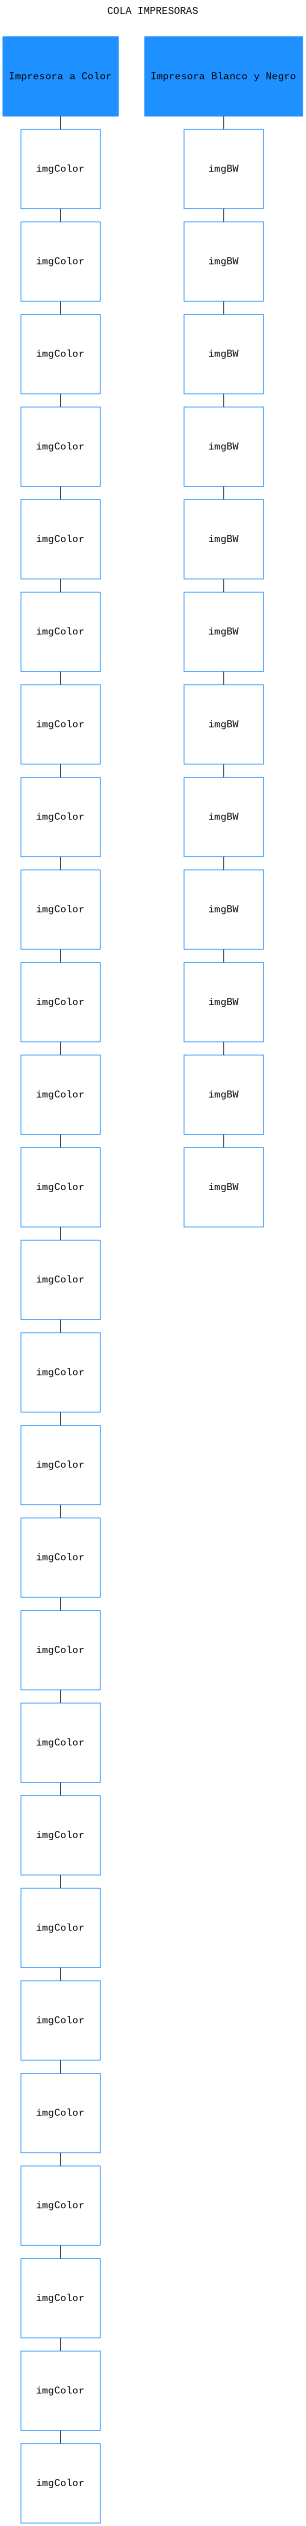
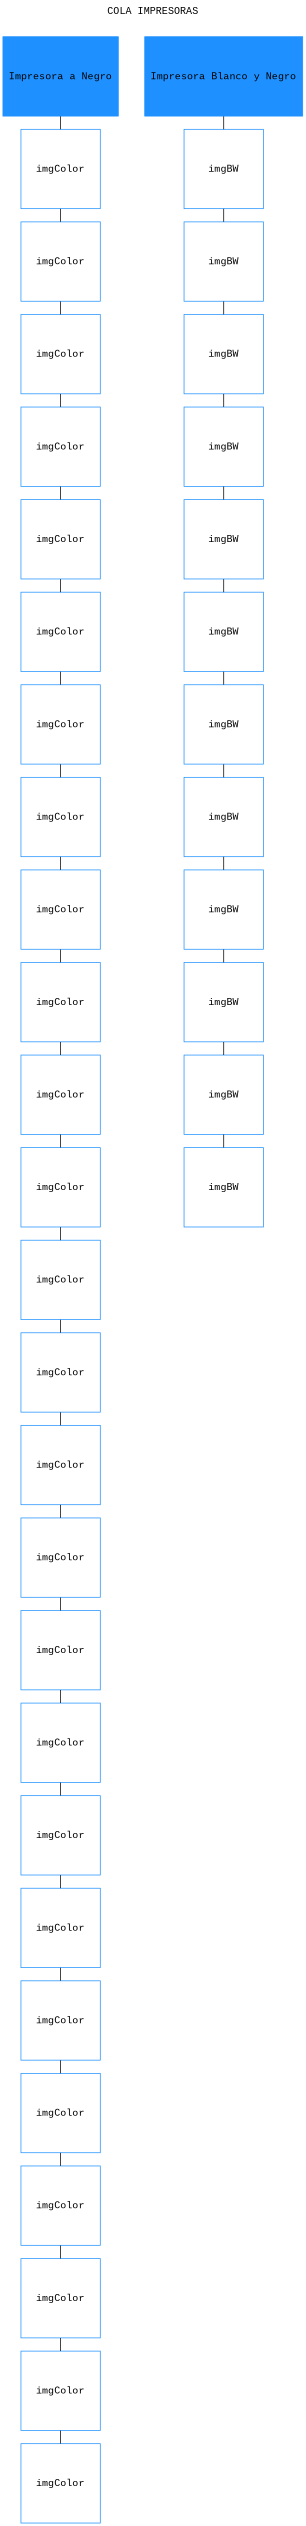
(61, 76) -> (61, 76)
